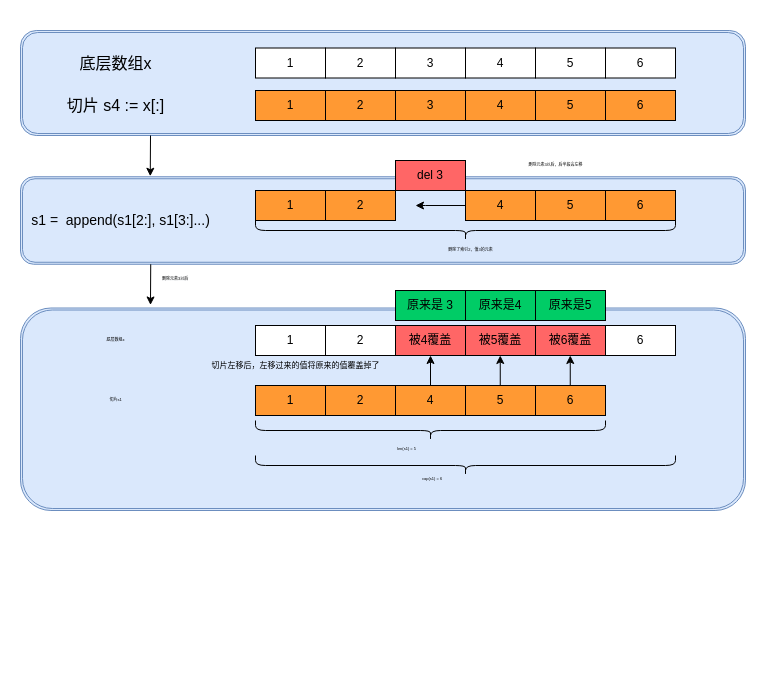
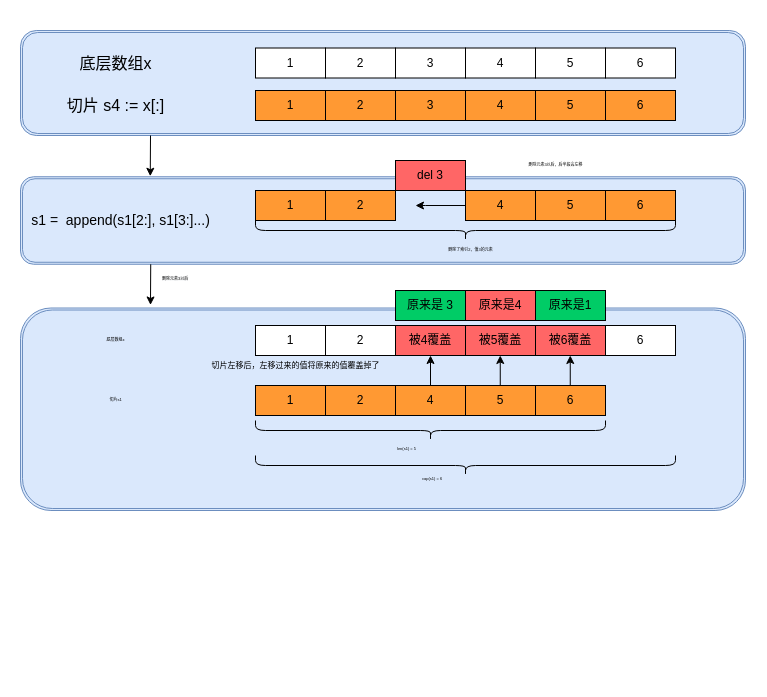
(501, 306) -> (501, 306)
(571, 306) -> (571, 306)
